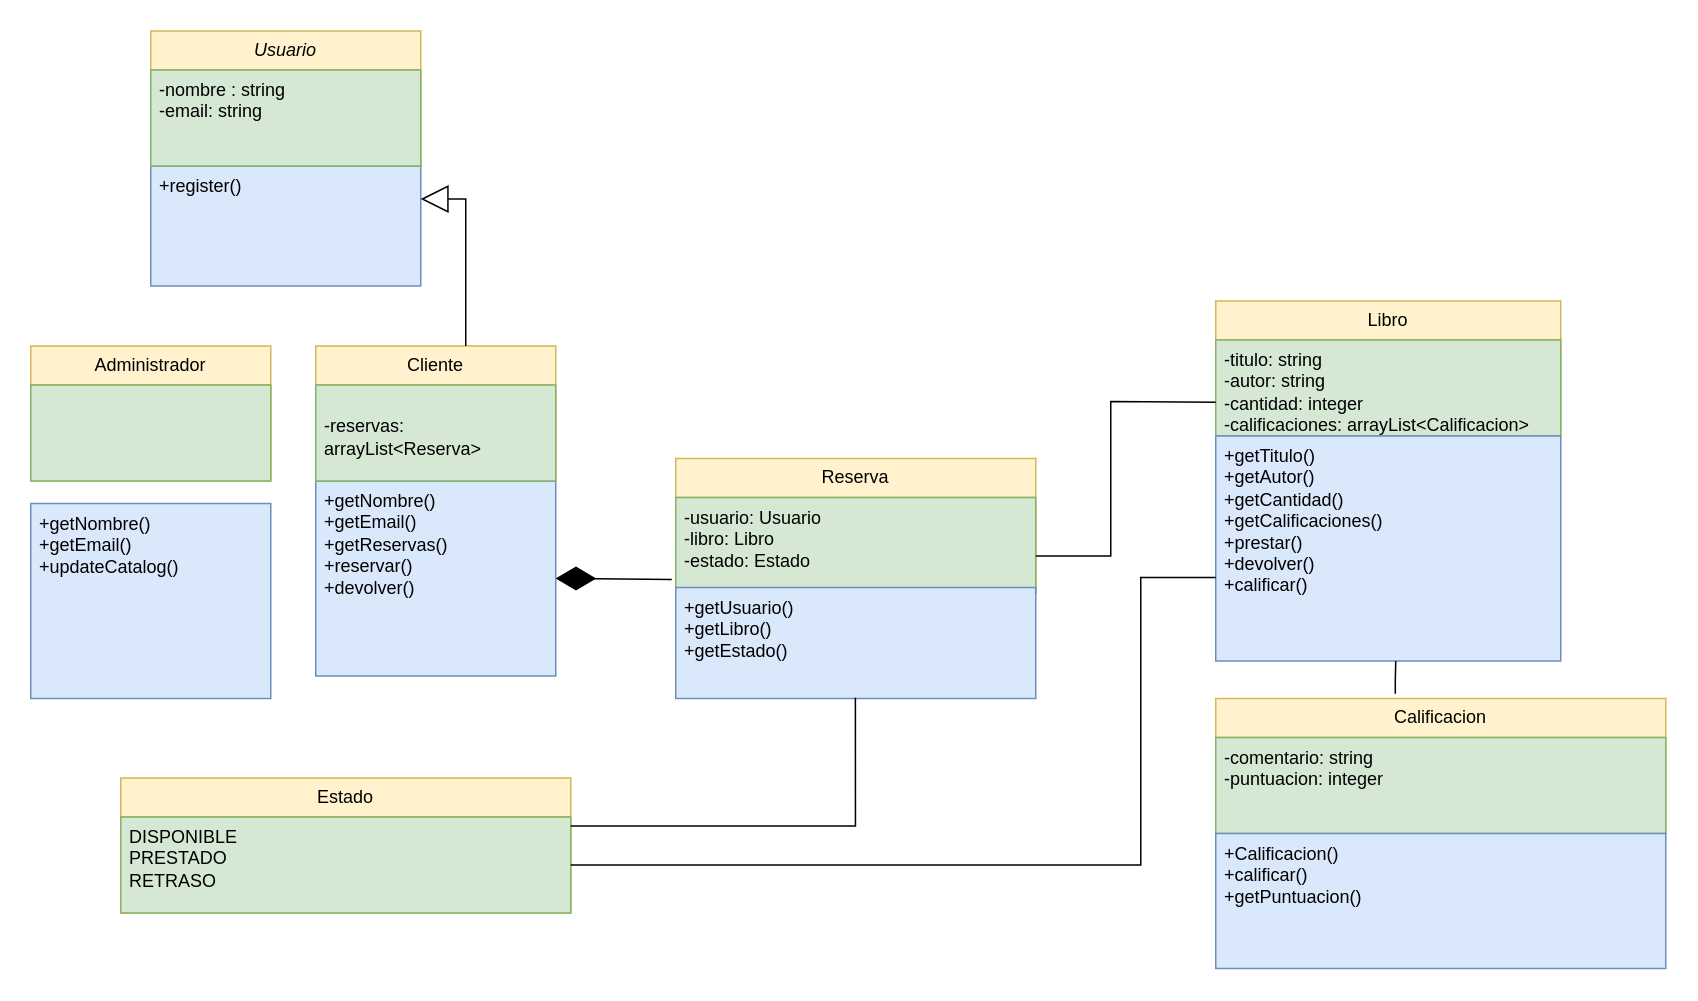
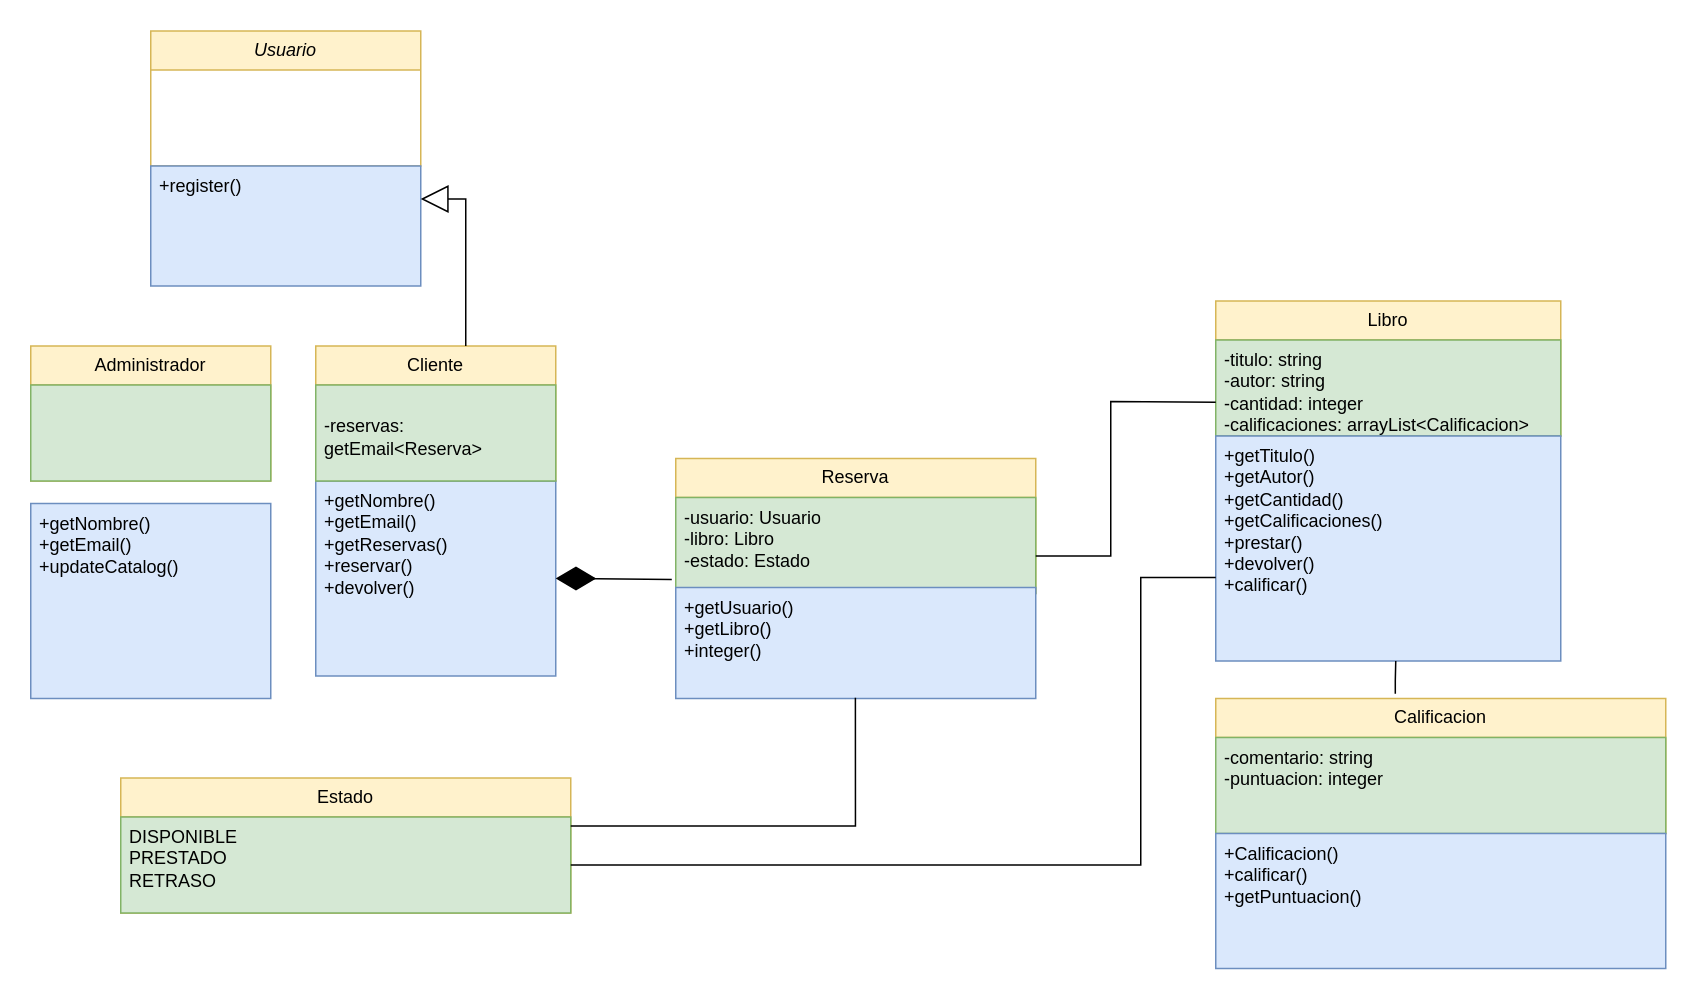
(286, 118) -> none
(437, 417) -> (437, 417)
(748, 630) -> (748, 630)
